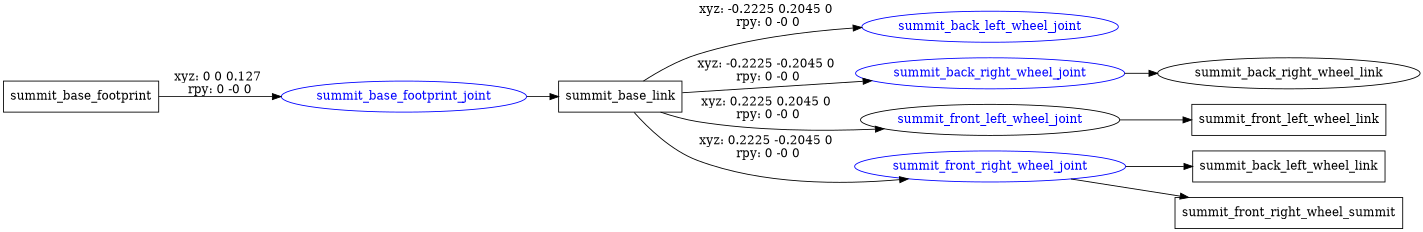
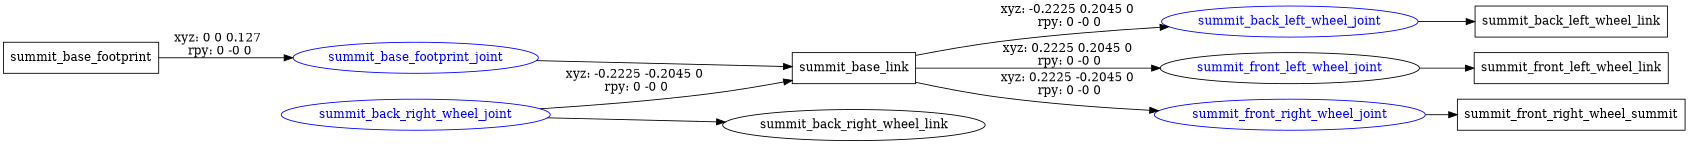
(773, 87) -> (662, 99)
(1155, 166) -> (1442, 22)
